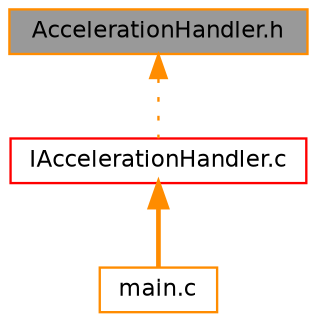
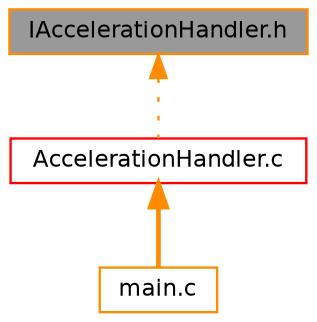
(158, 32) -> (158, 32)
(158, 161) -> (158, 161)
